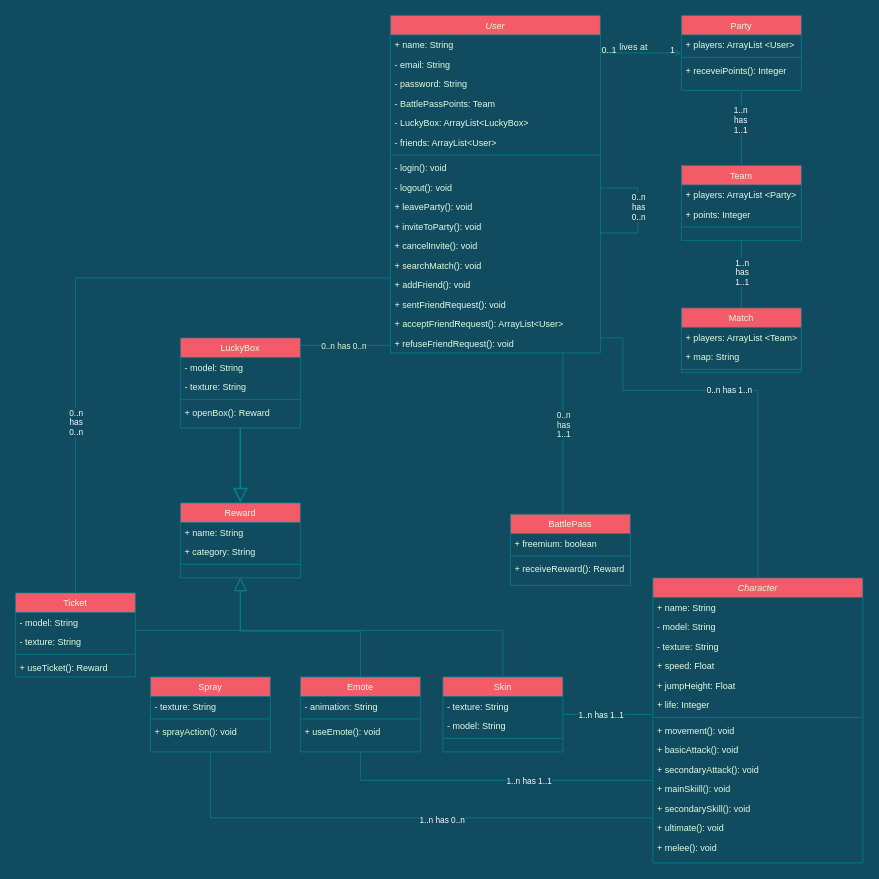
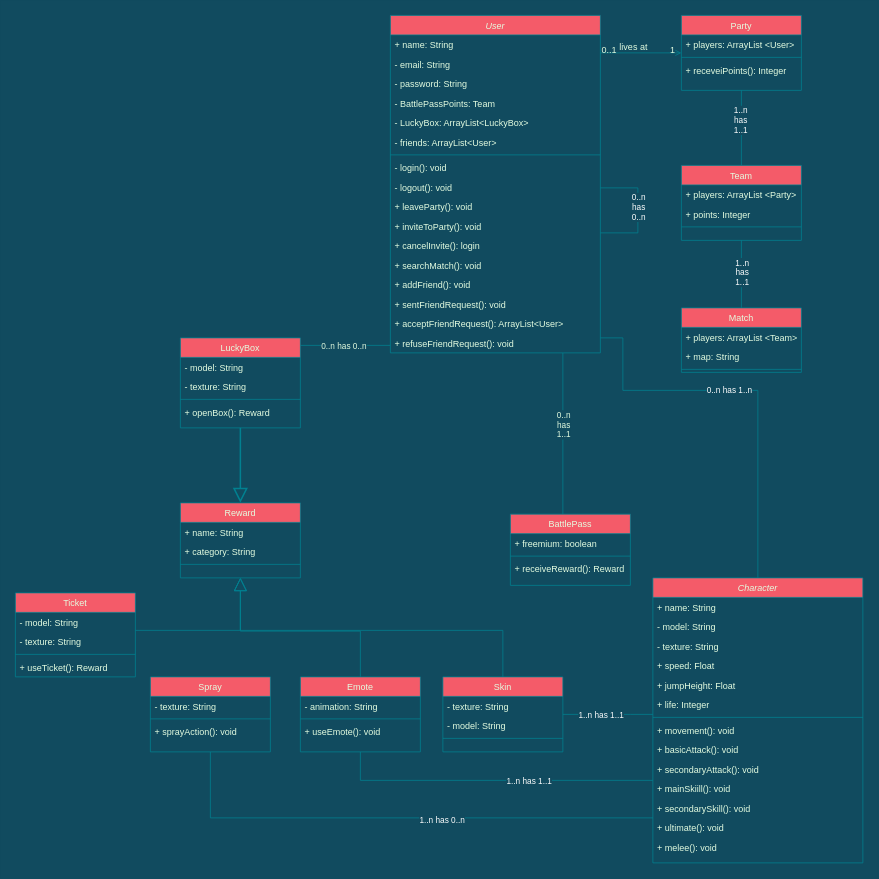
(443, 246) -> (444, 246)
(75, 423) -> none
